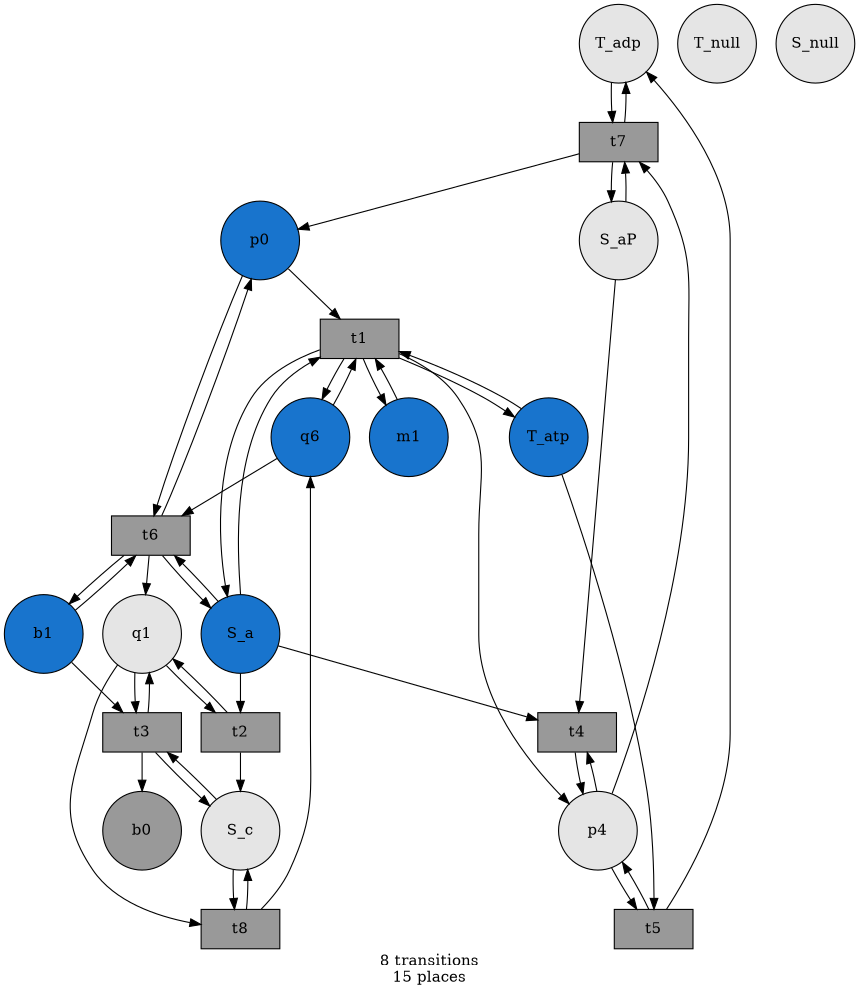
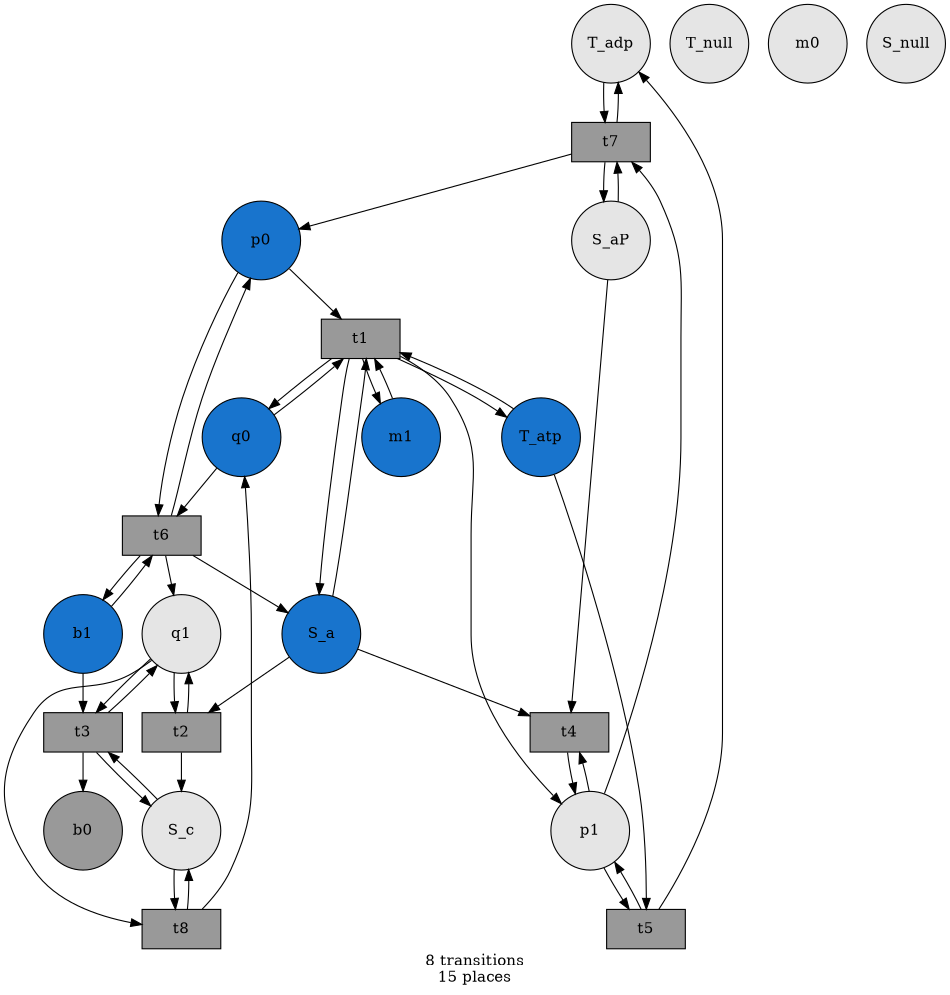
none -> (808, 44)
(310, 437) -> (242, 437)
(201, 582) -> none
(598, 831) -> (590, 831)
